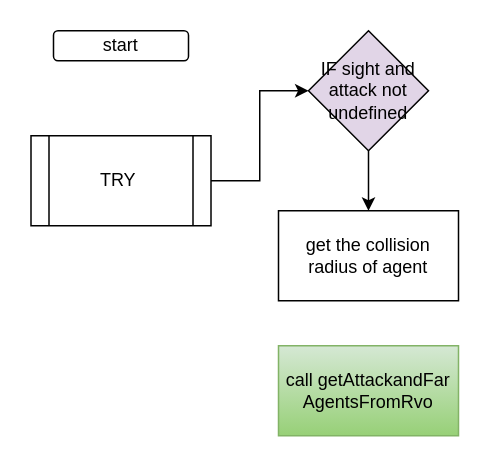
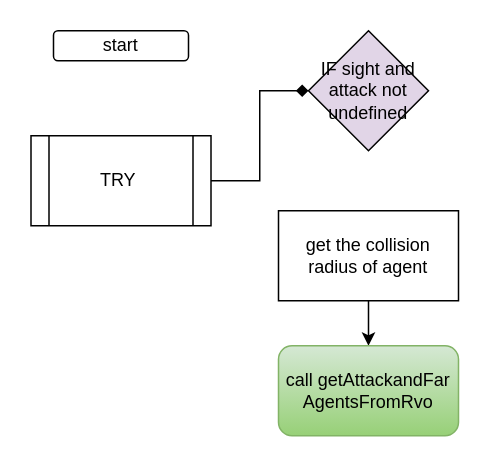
(297, 91) -> (296, 91)
(368, 176) -> none
none -> (368, 329)
(368, 391) -> (368, 391)
